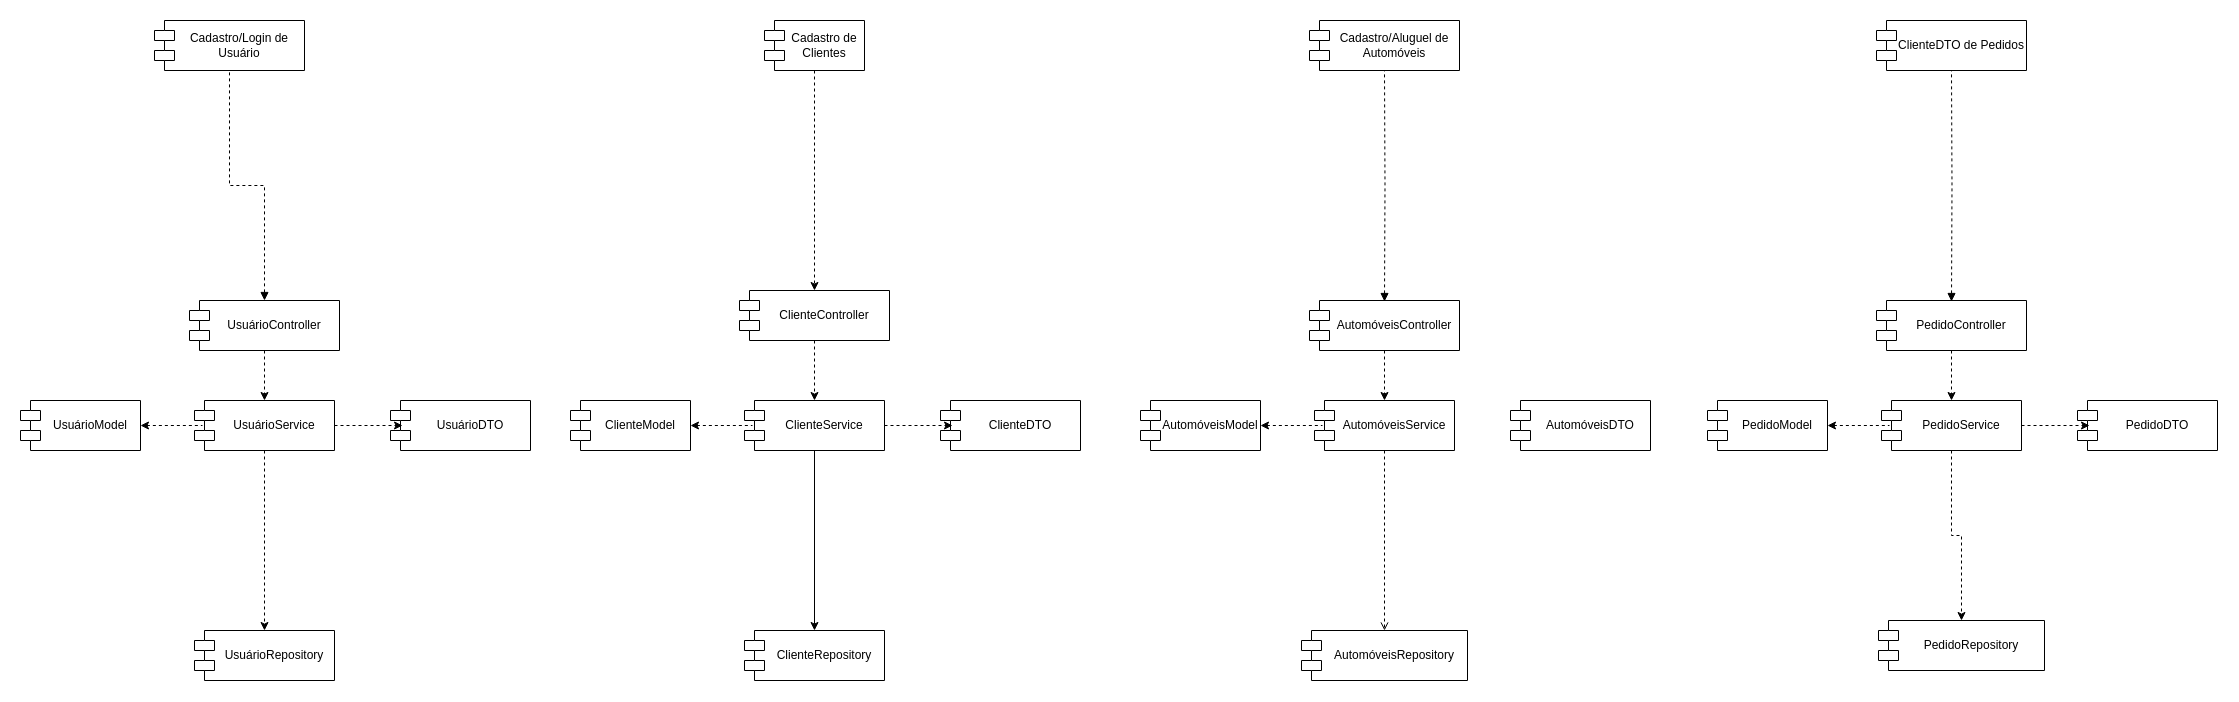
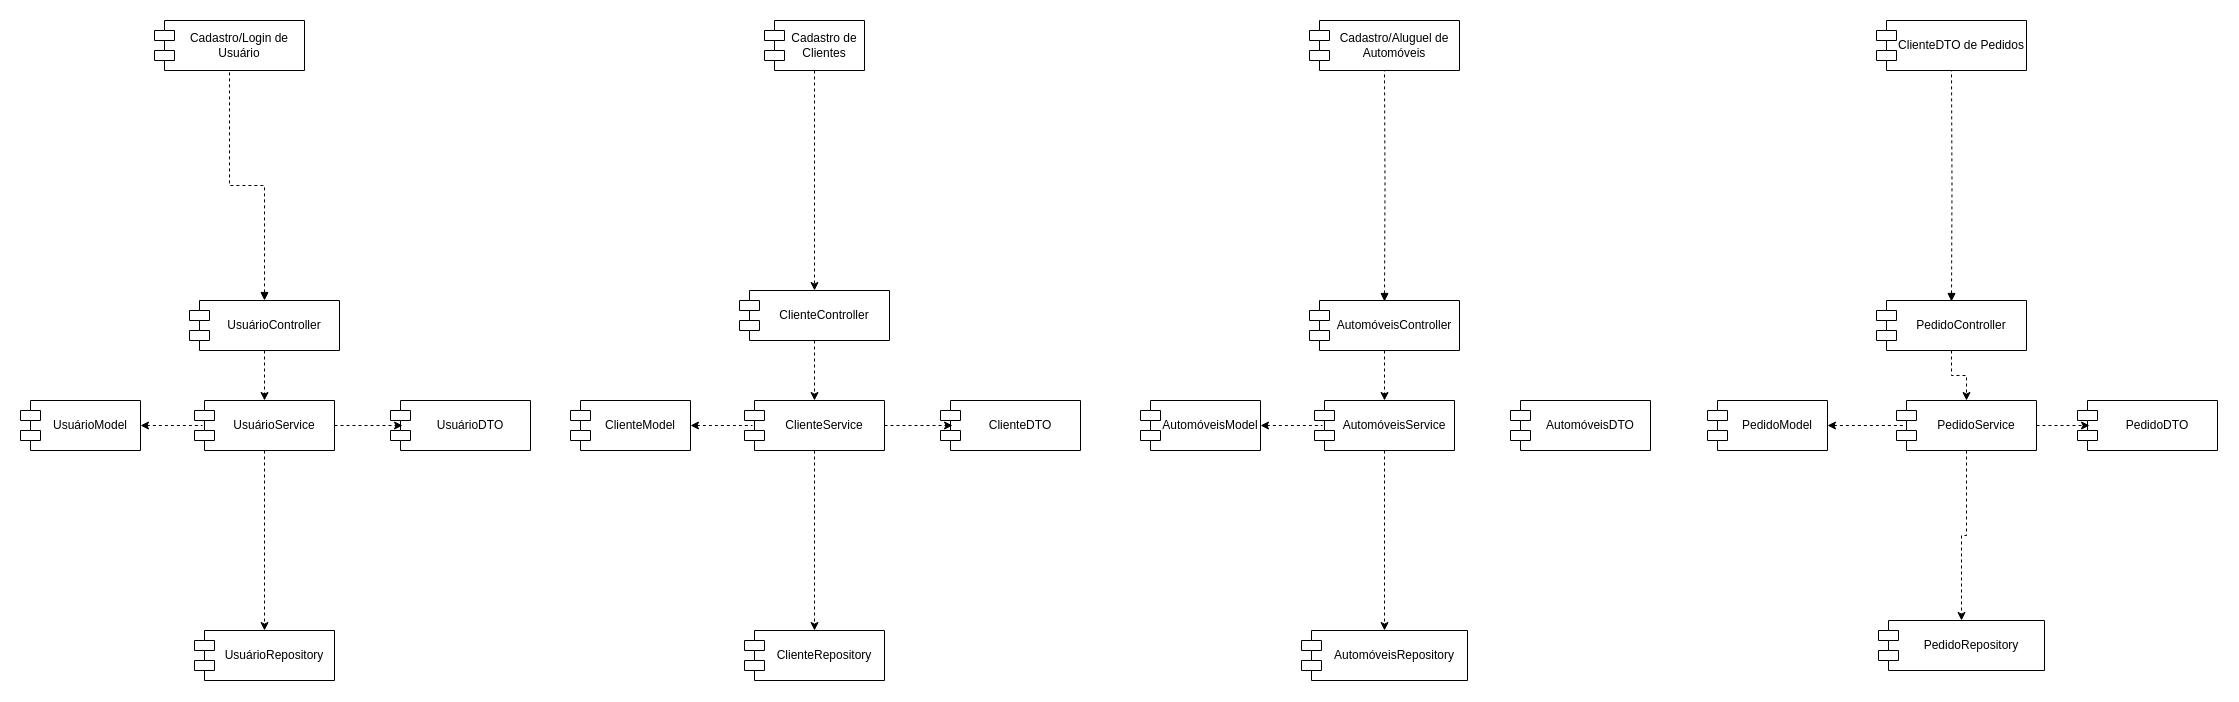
(1952, 426) -> (1967, 426)
(815, 538) -> (815, 538)
(1385, 624) -> (1385, 622)
